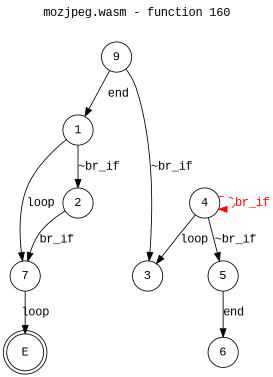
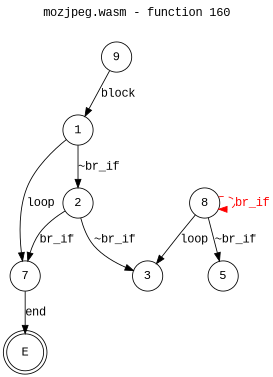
(118, 94) -> (118, 94)
(150, 159) -> (97, 249)
(205, 203) -> (205, 203)
(36, 312) -> (36, 312)
(223, 352) -> none
